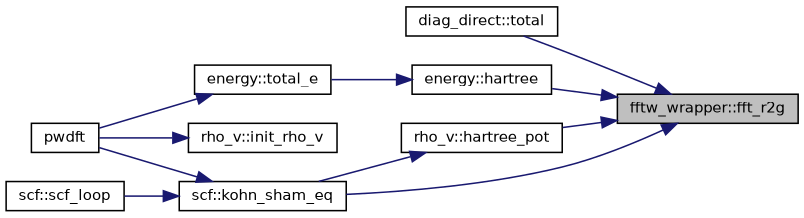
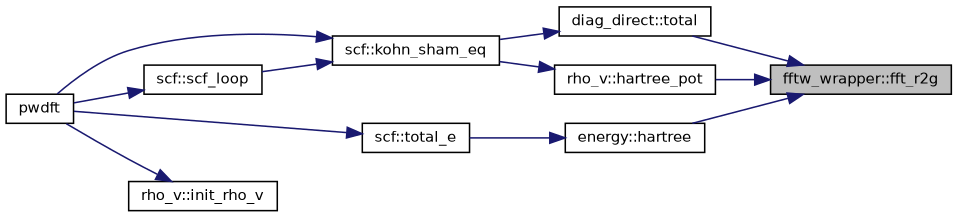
(263, 80) -> (416, 138)
none -> (101, 98)
(508, 178) -> (522, 36)
